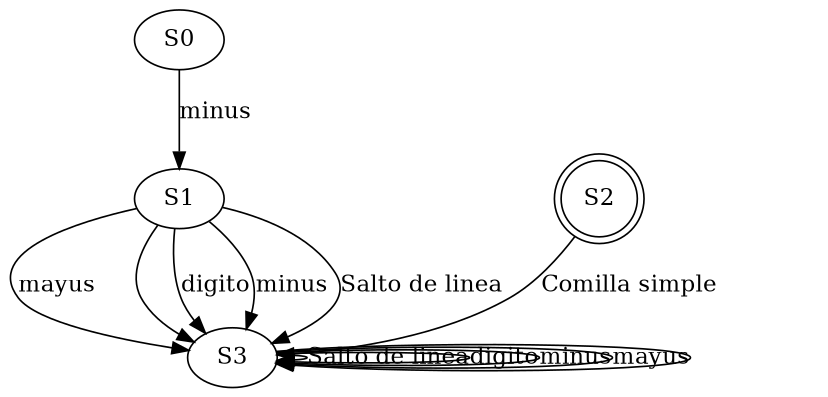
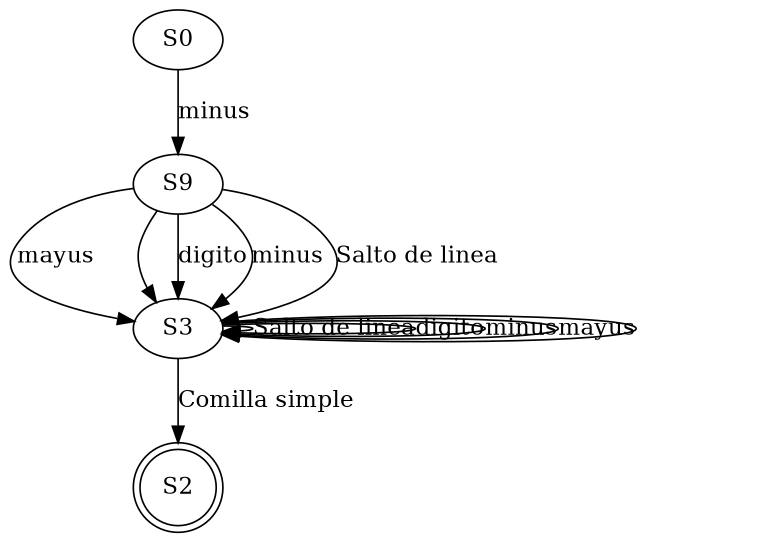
(179, 199) -> (178, 184)
(448, 325) -> (178, 392)
